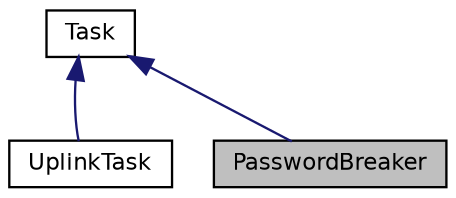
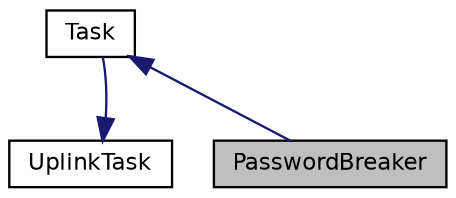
(75, 111) -> (106, 87)
